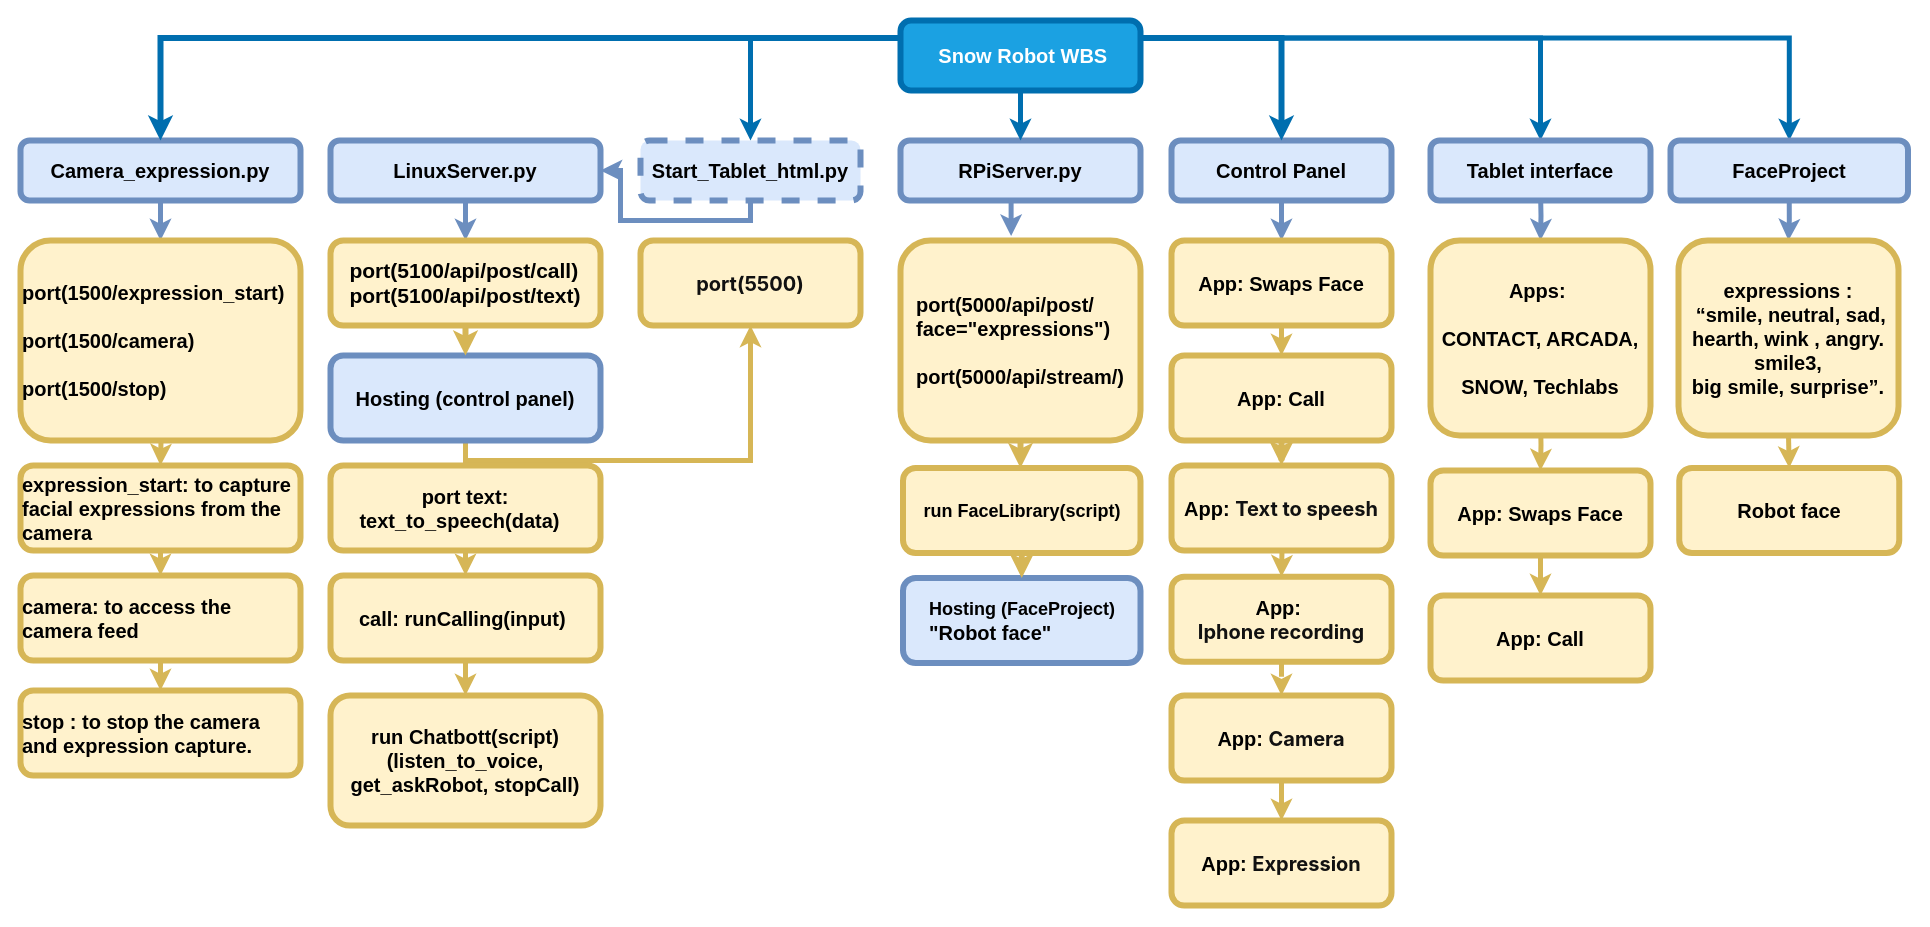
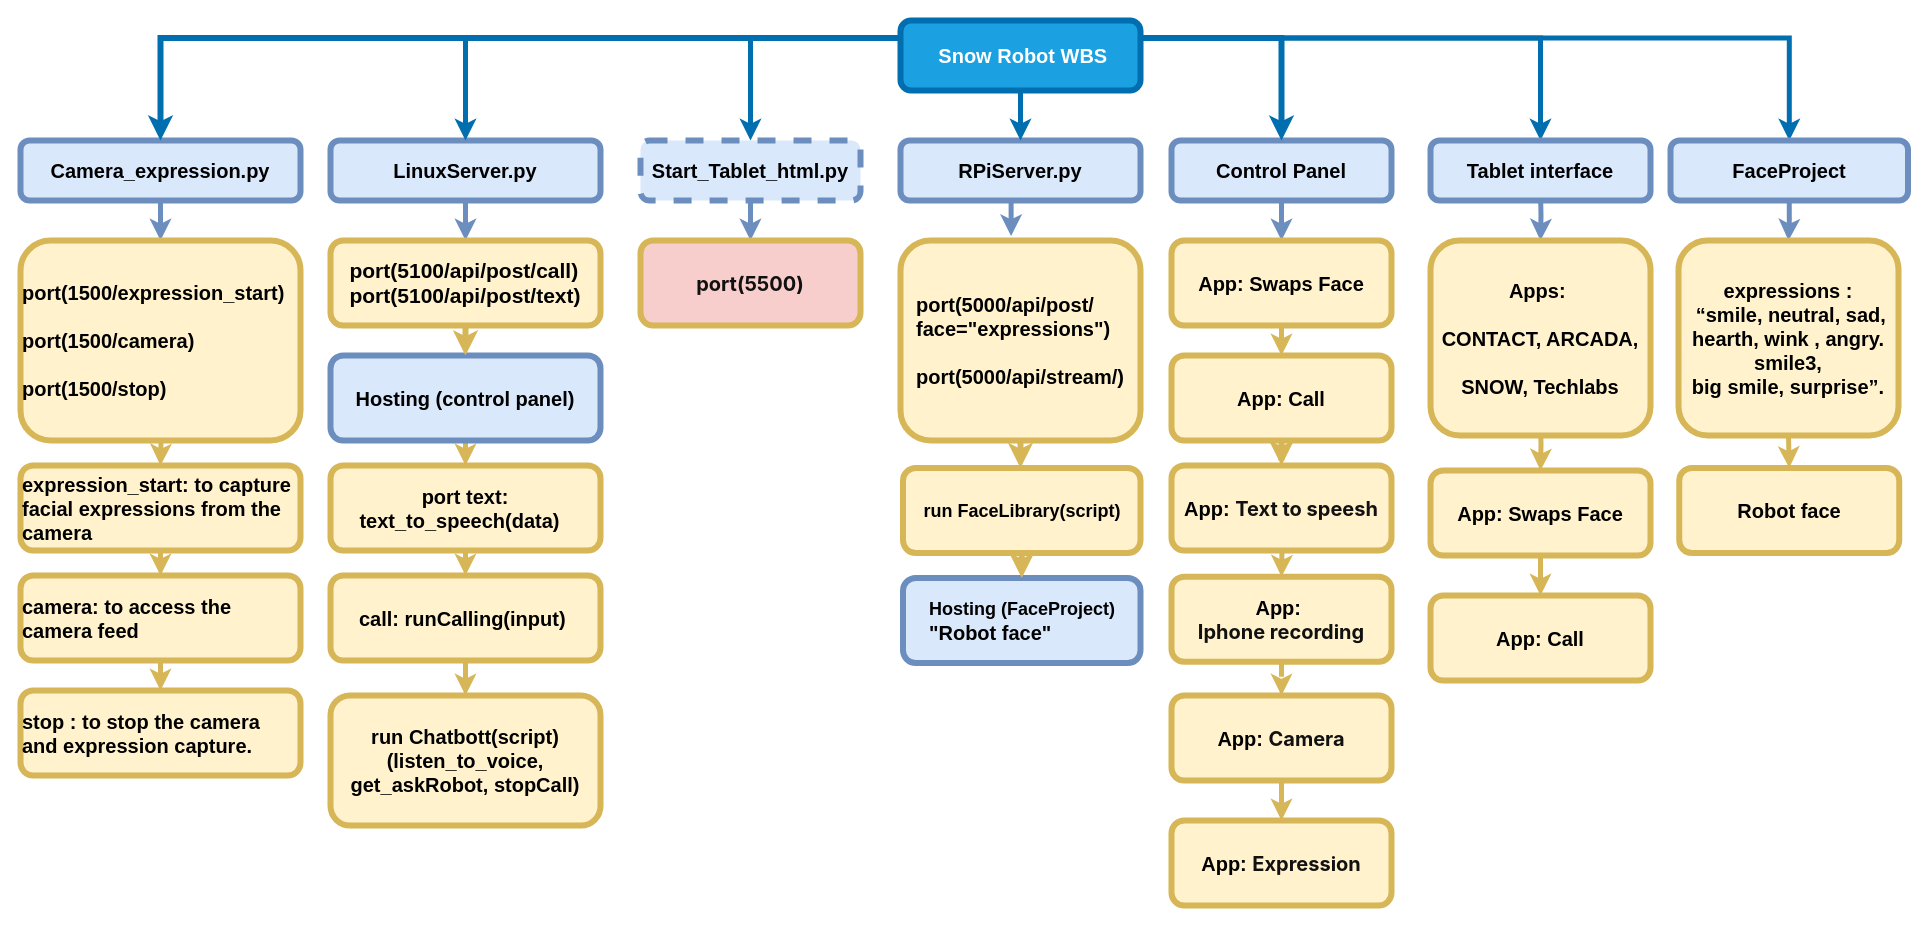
none -> (466, 83)
(657, 221) -> (751, 224)
(751, 283) -> (751, 283)
(661, 461) -> (466, 448)
